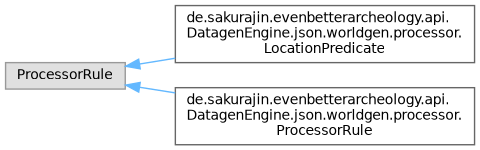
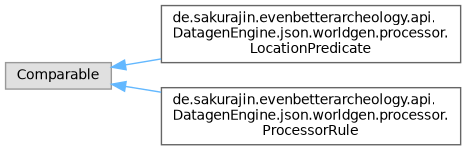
(65, 76) -> (58, 76)
